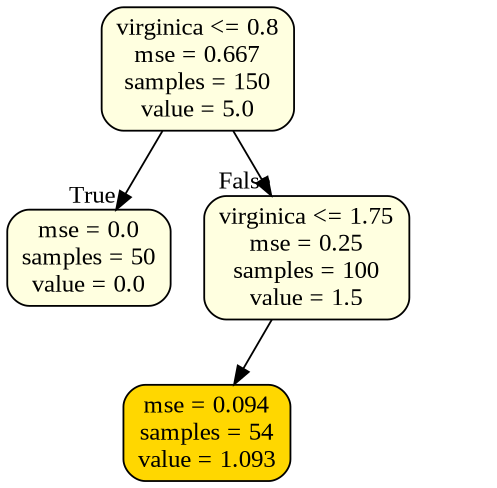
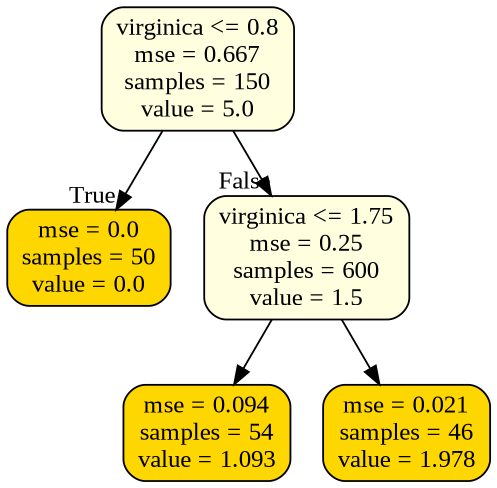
(89, 258) -> (89, 258)
(307, 258) -> (307, 258)
none -> (407, 433)
